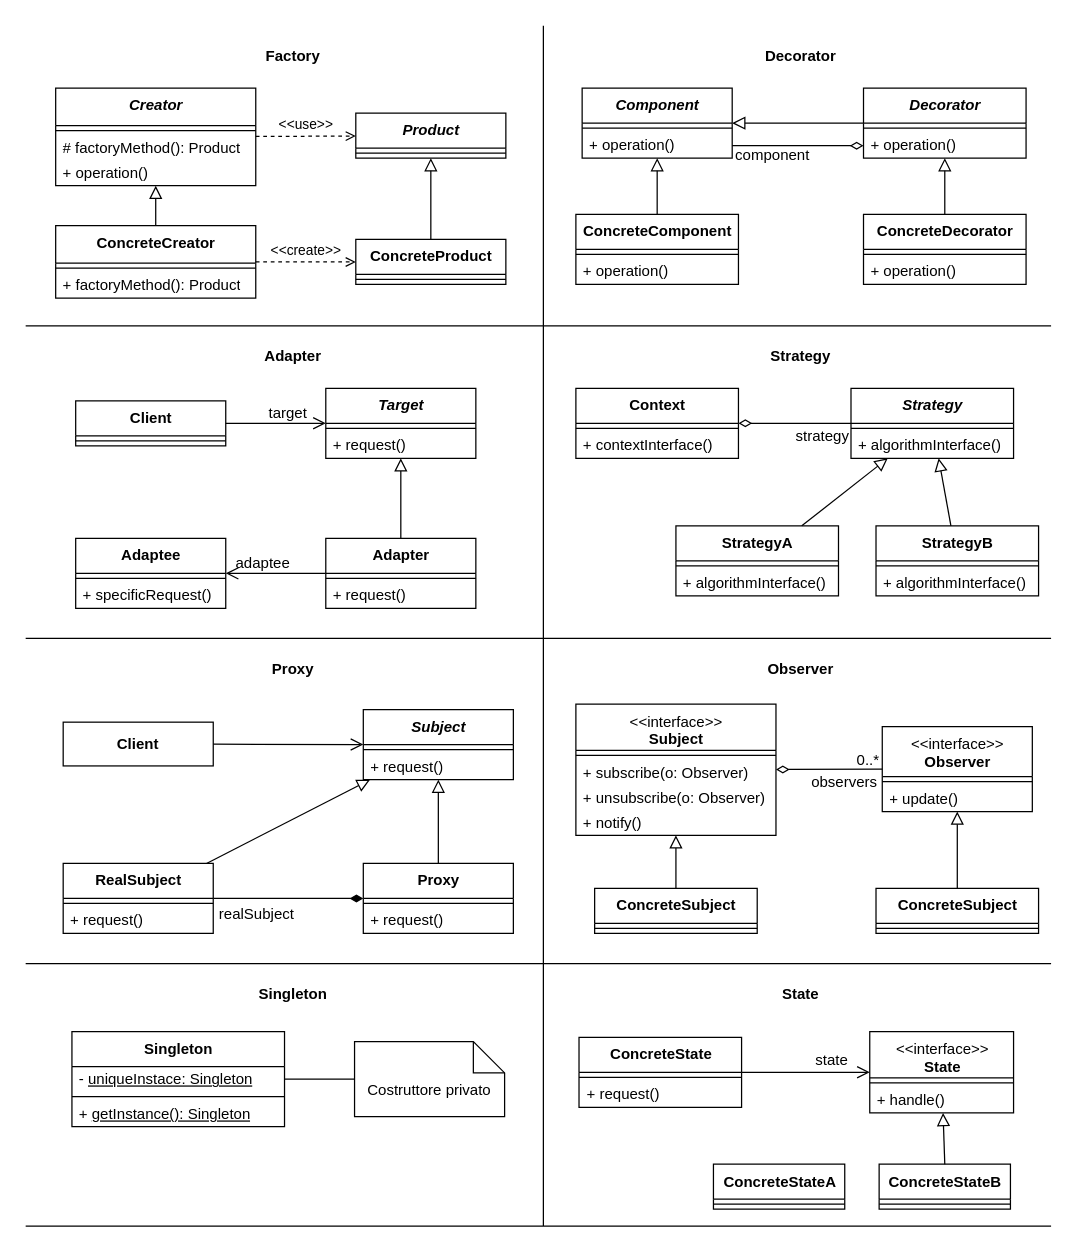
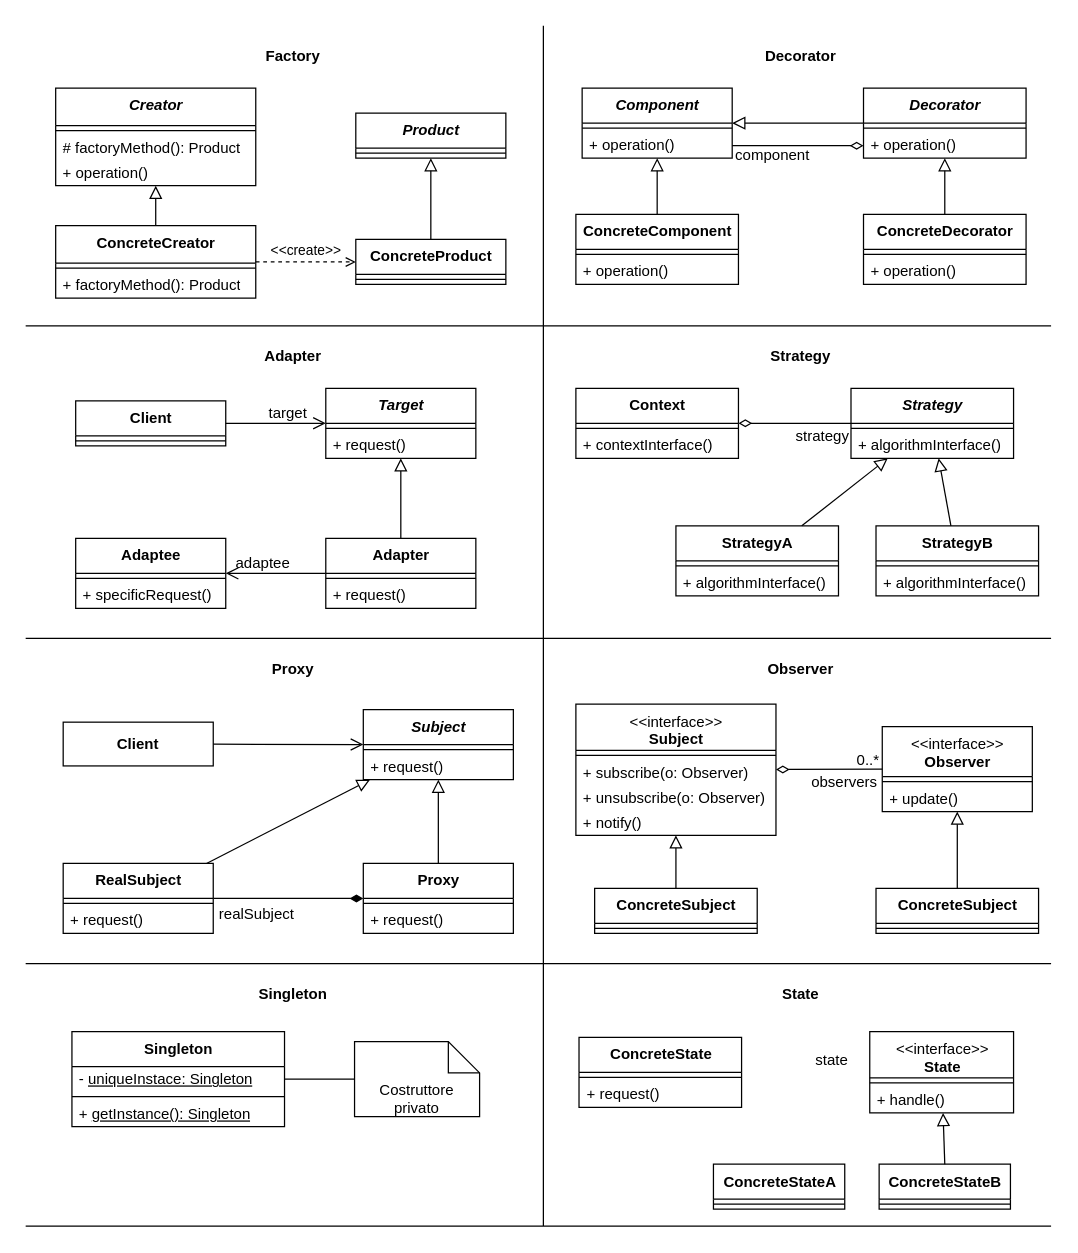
(305, 136) -> none
(804, 1072) -> none
(429, 1079) -> (417, 1079)
